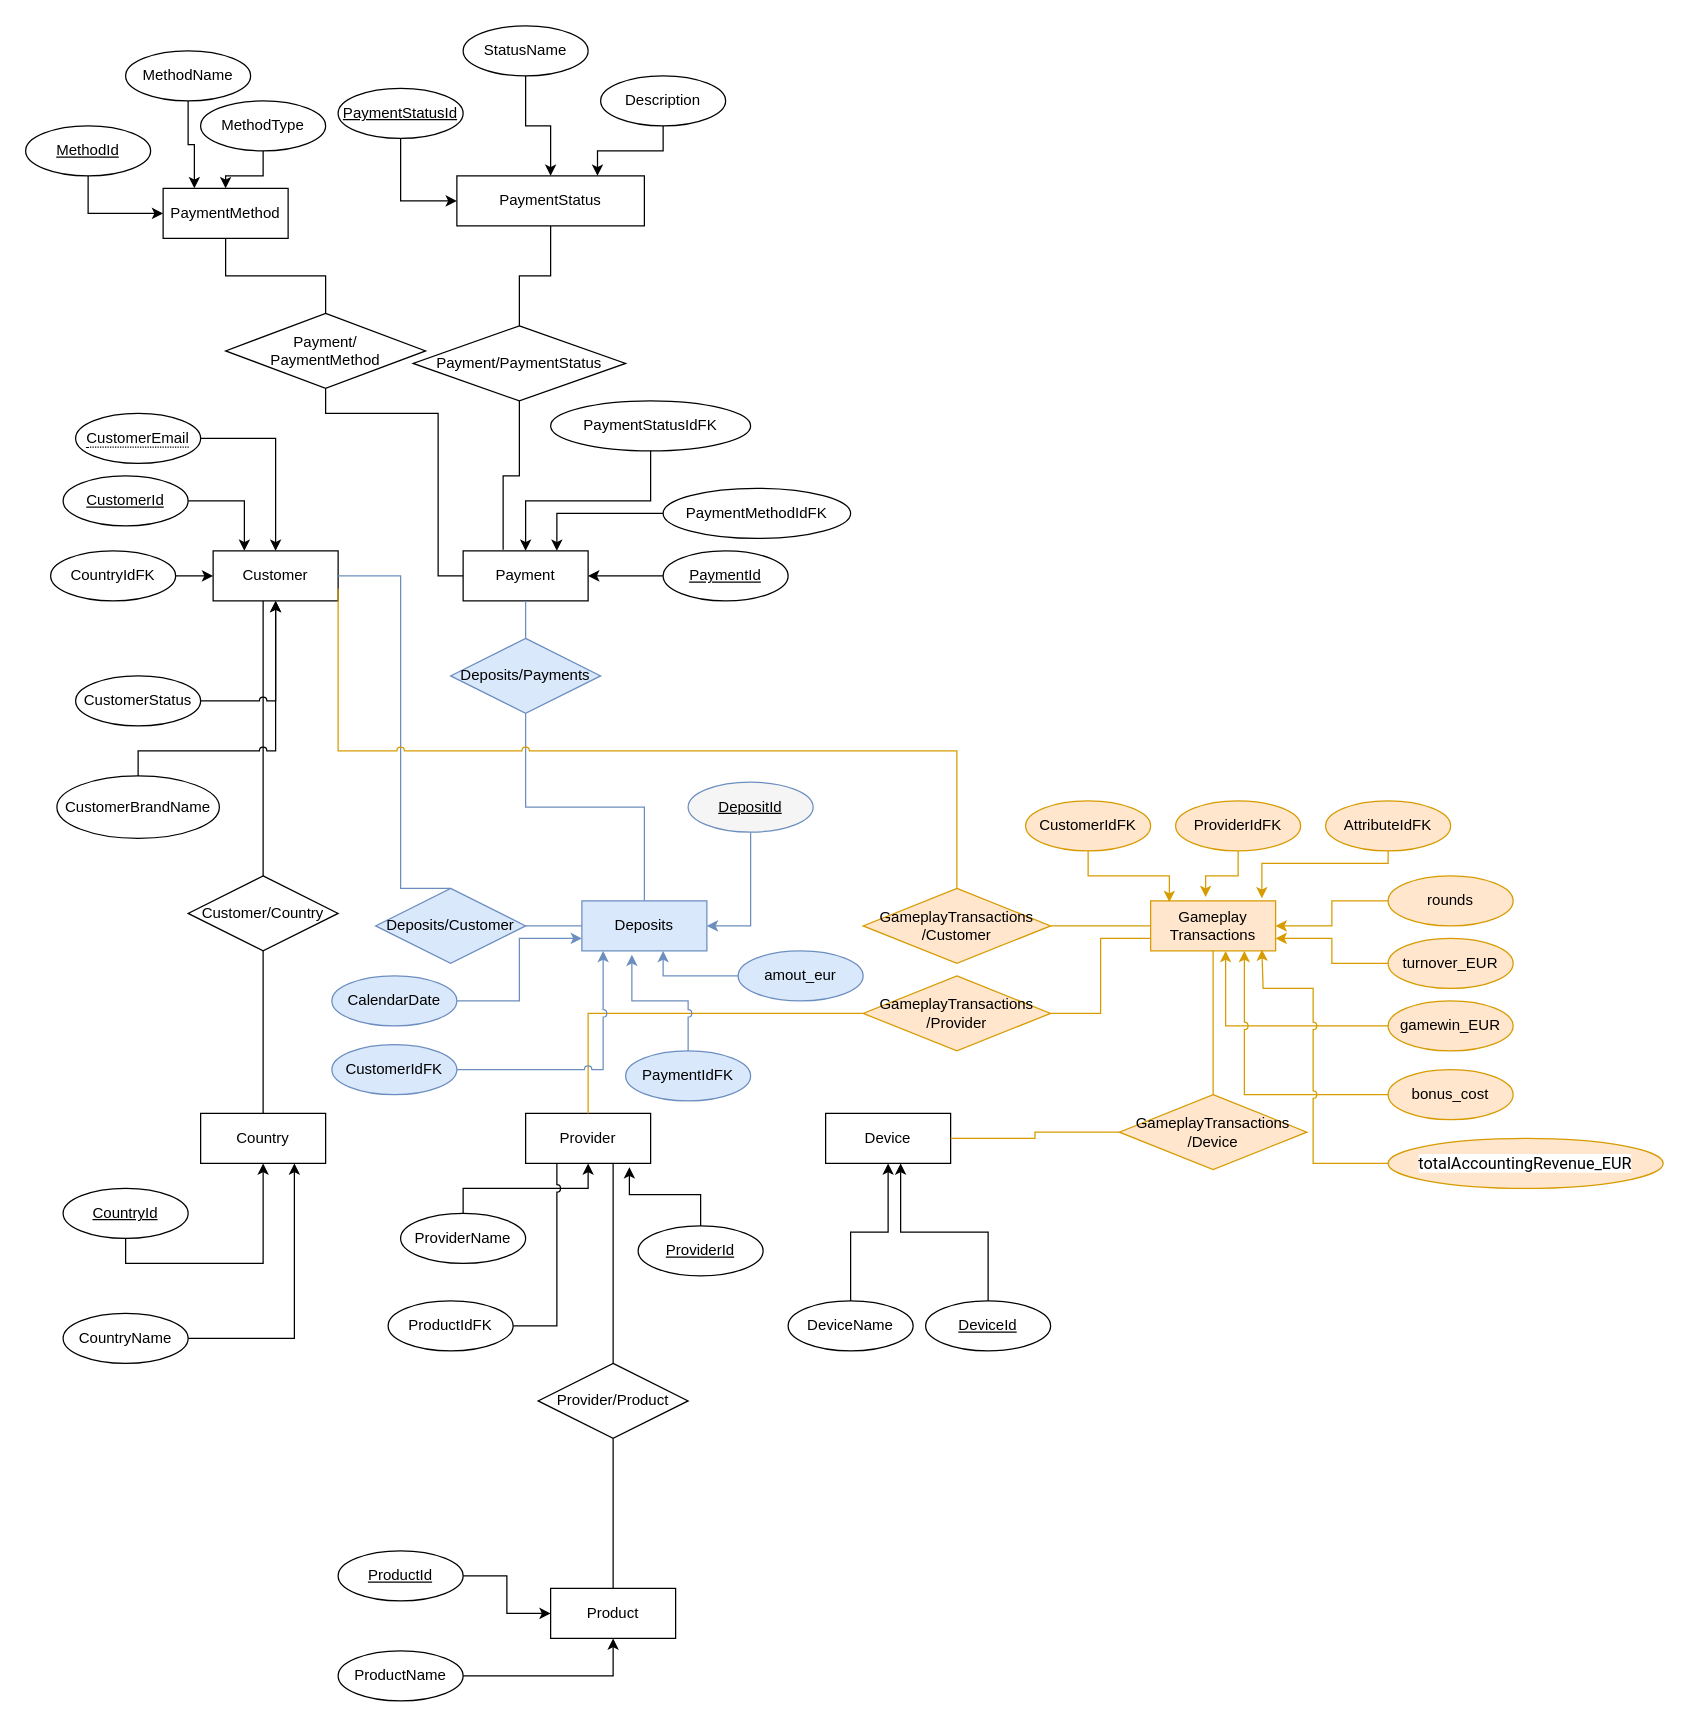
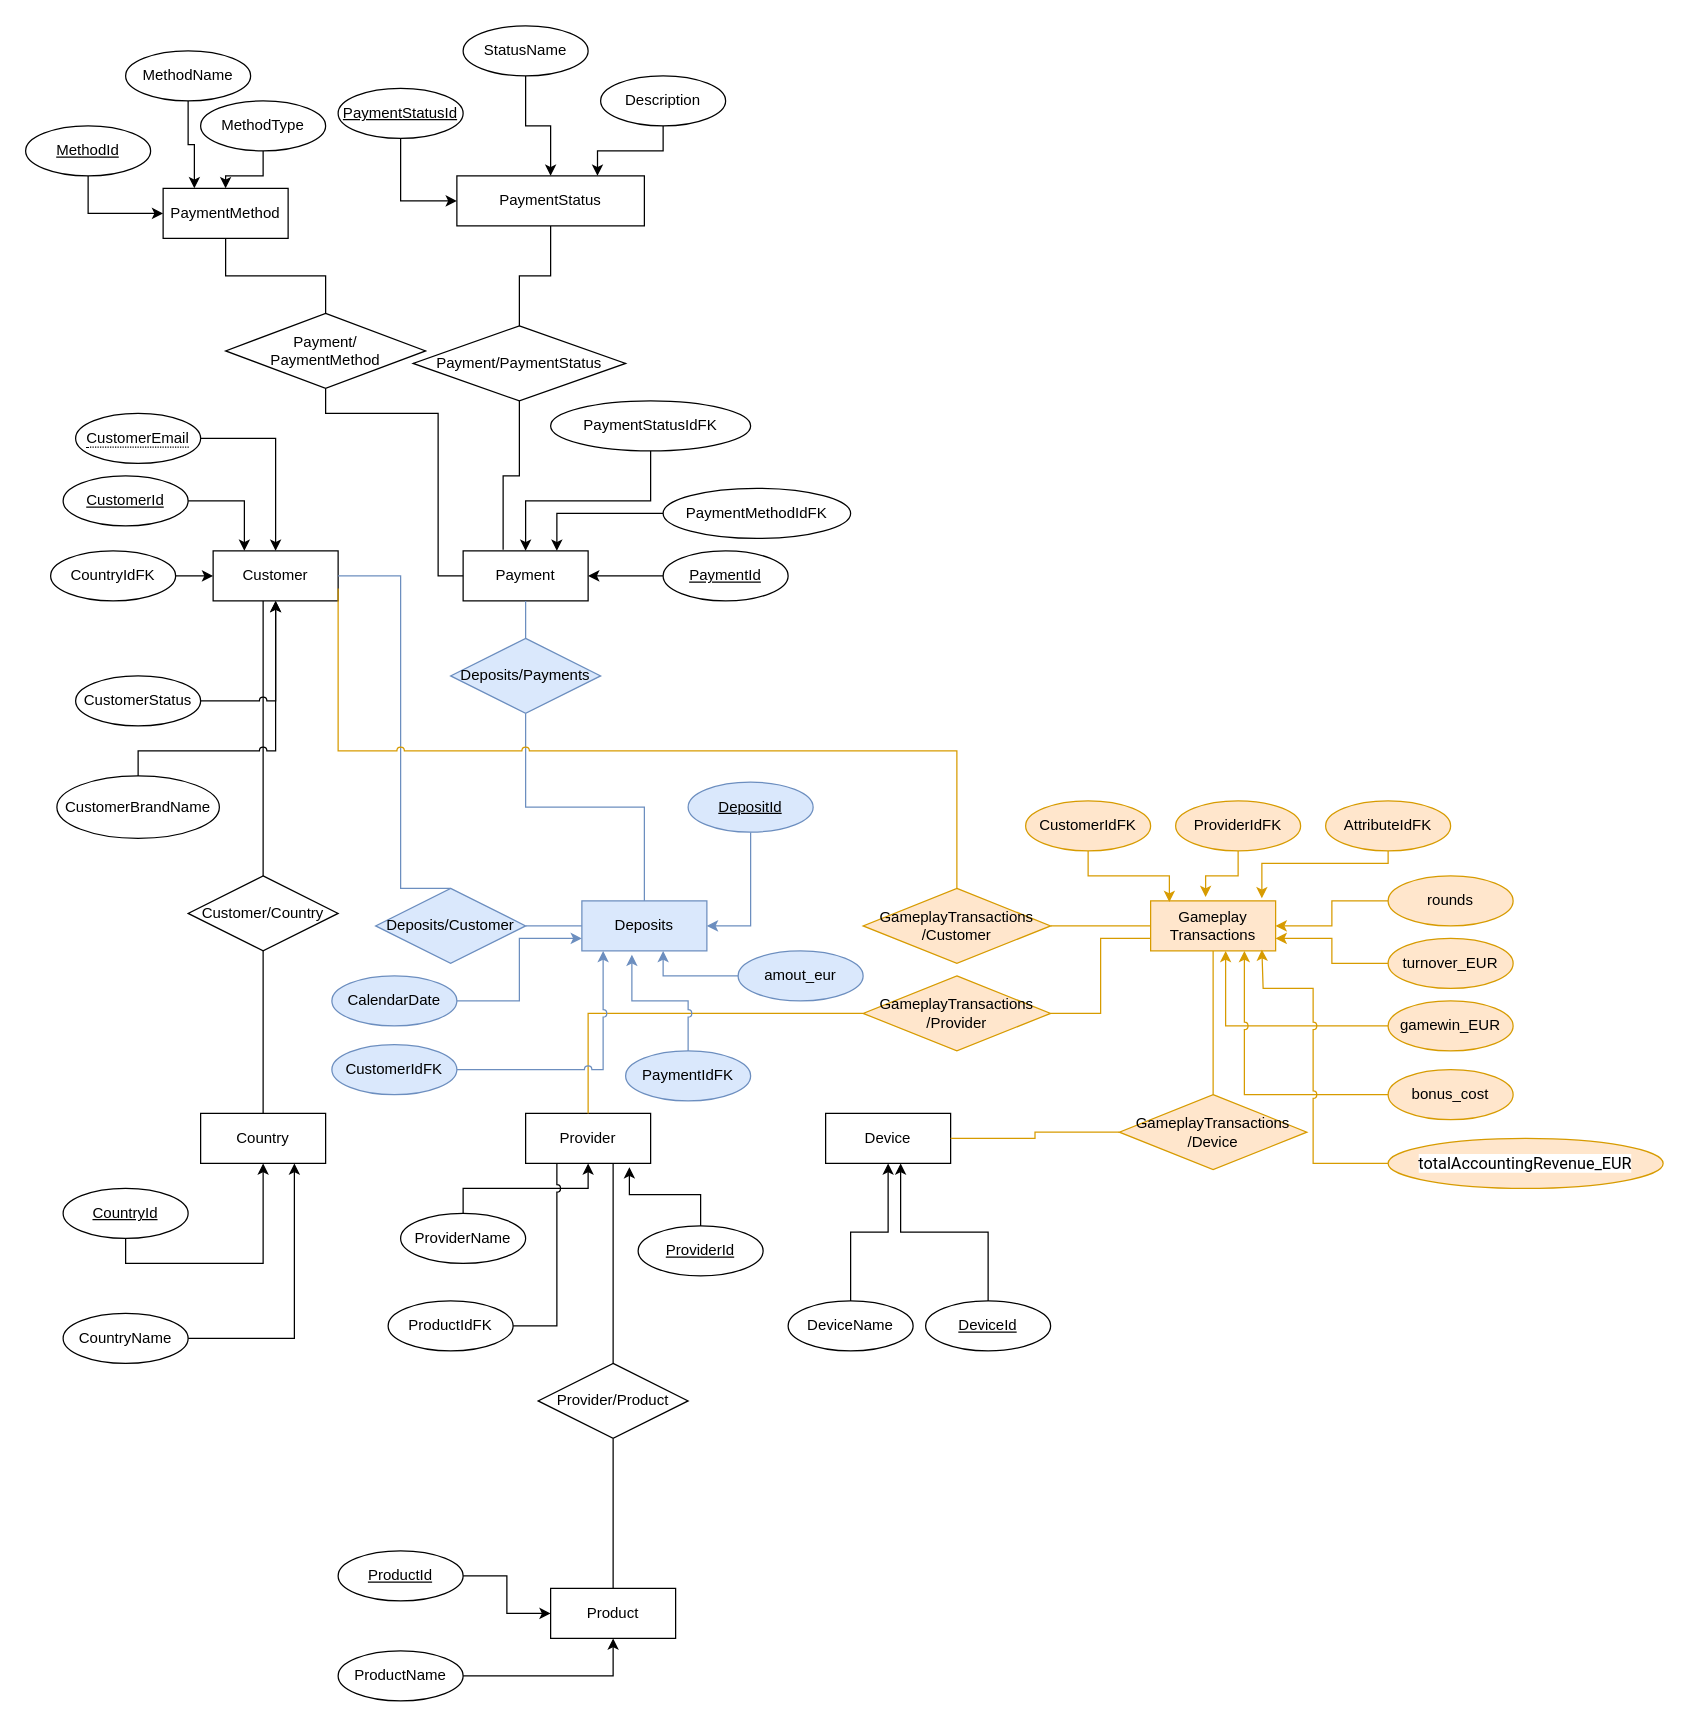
(751, 807) -> (751, 807)
